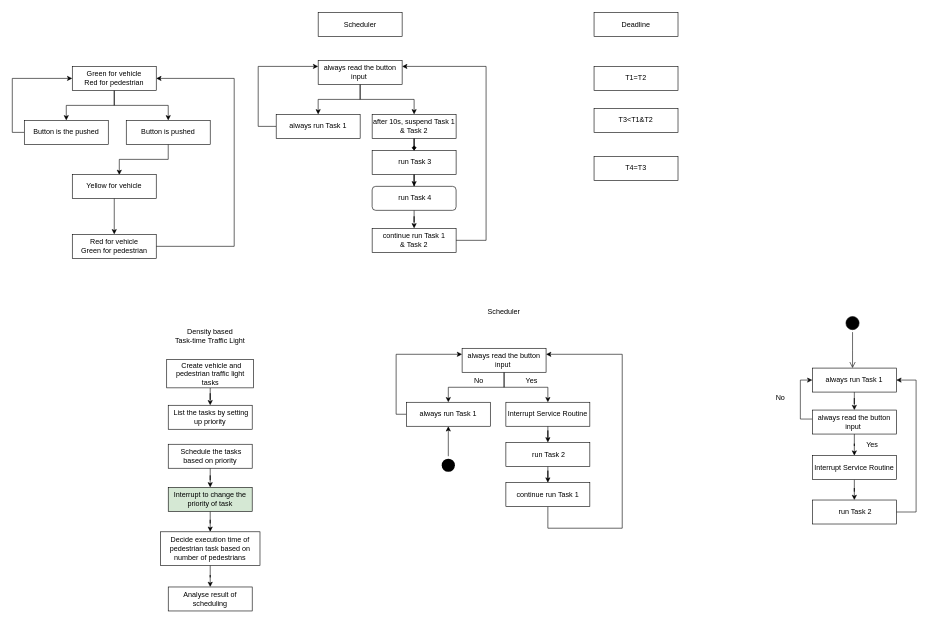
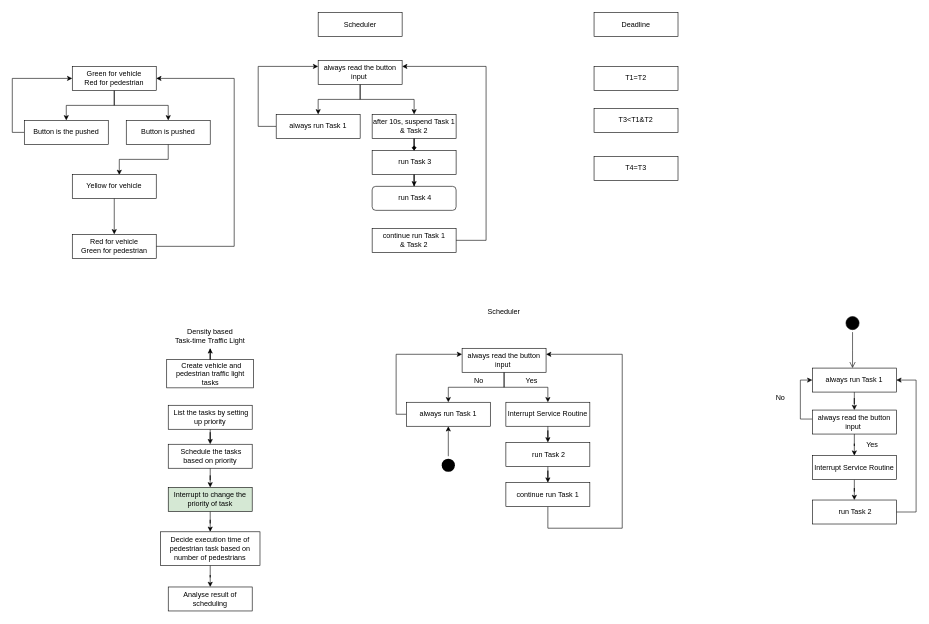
(414, 219) -> none
(210, 398) -> (210, 352)
none -> (210, 438)
